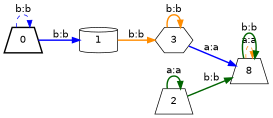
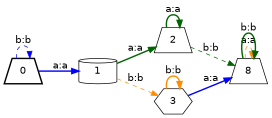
(61, 35) -> (61, 66)
(133, 40) -> (134, 86)
none -> (133, 57)
(206, 88) -> (209, 55)
